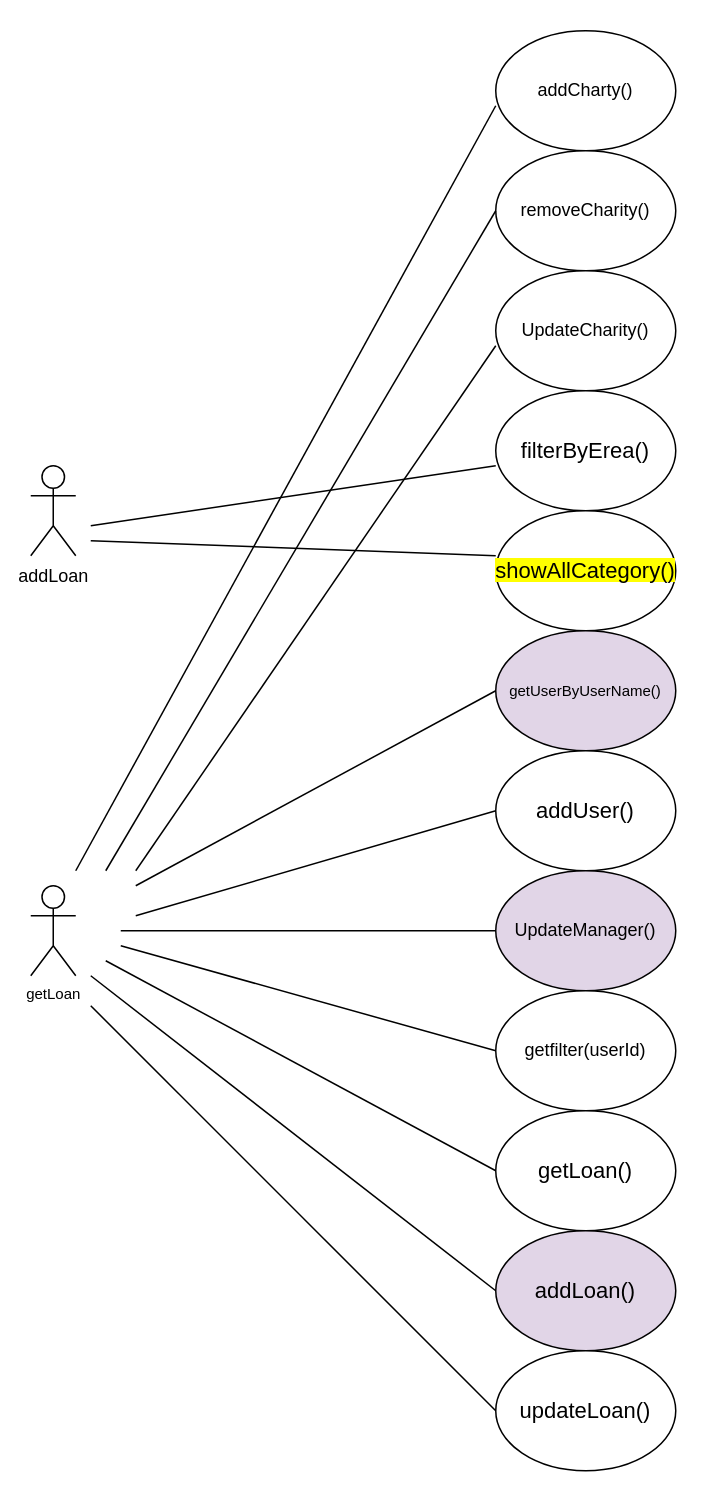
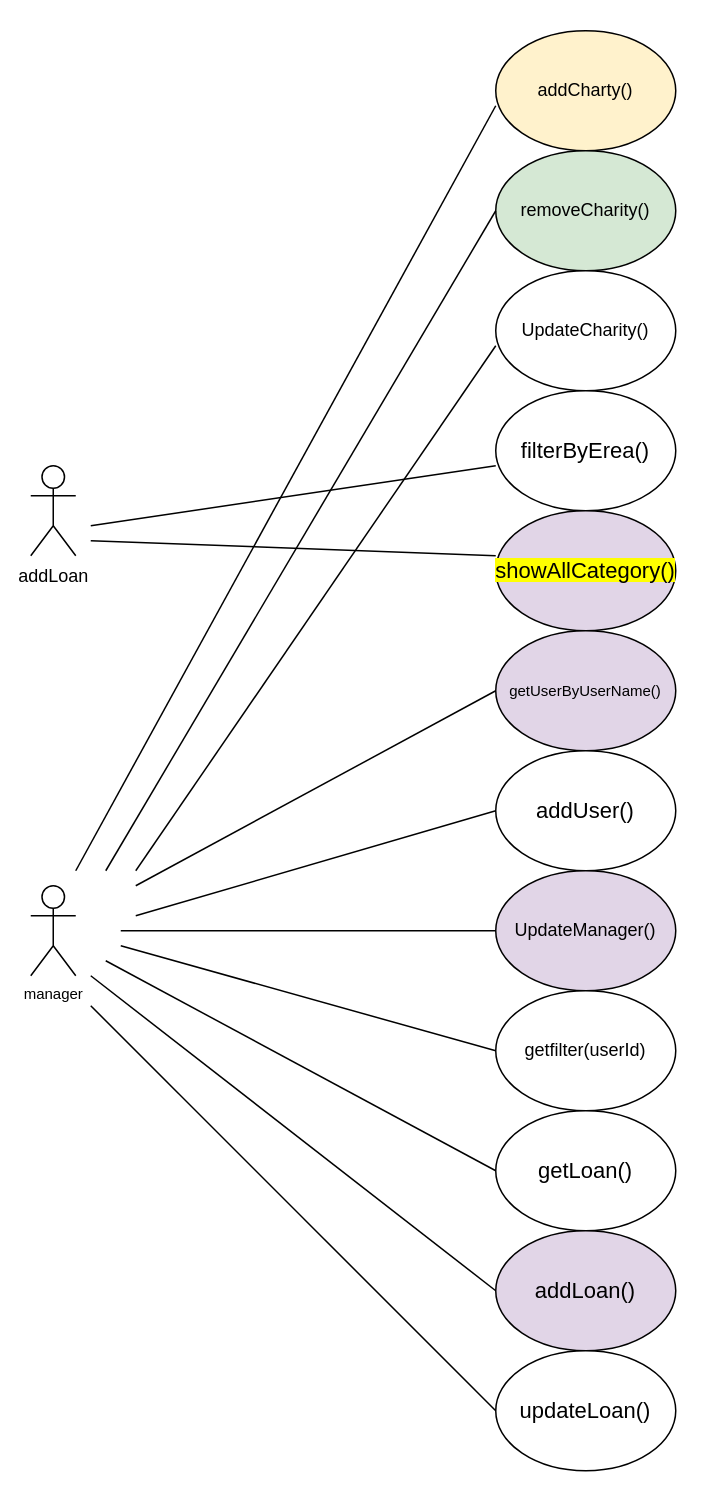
(586, 91) -> (586, 91)
(586, 211) -> (586, 211)
(586, 571) -> (586, 571)
(54, 995) -> (54, 995)
